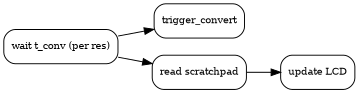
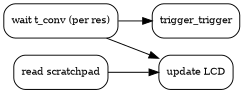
(199, 21) -> (196, 21)
(130, 60) -> (128, 46)
